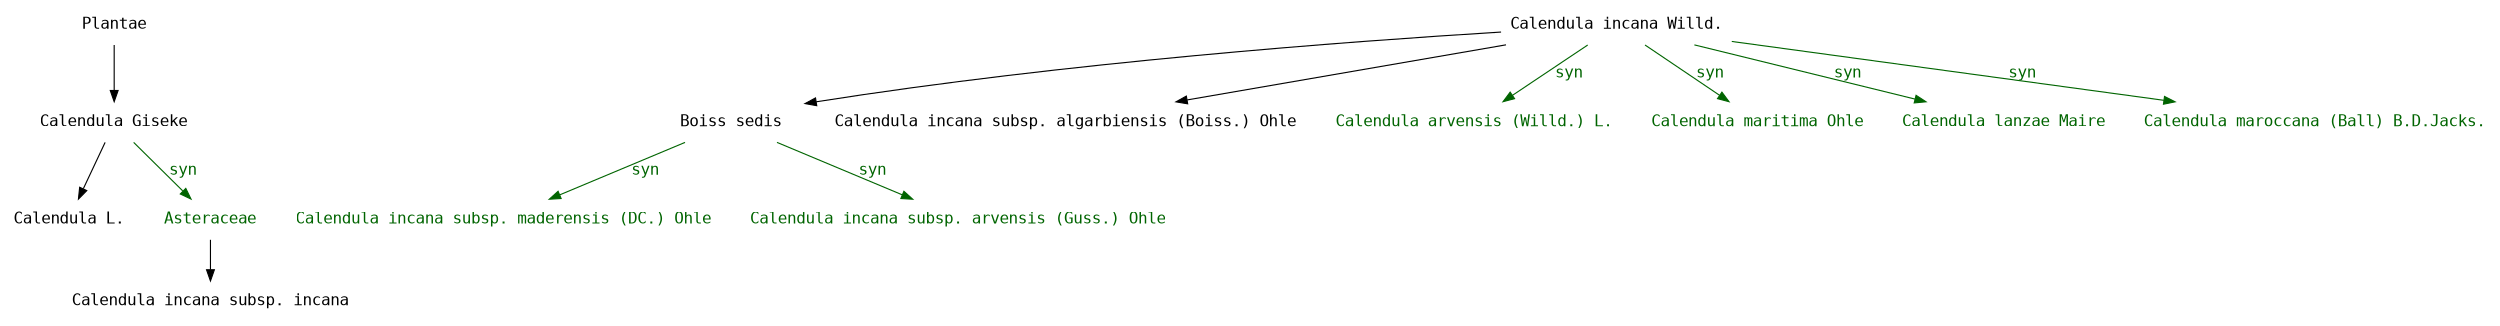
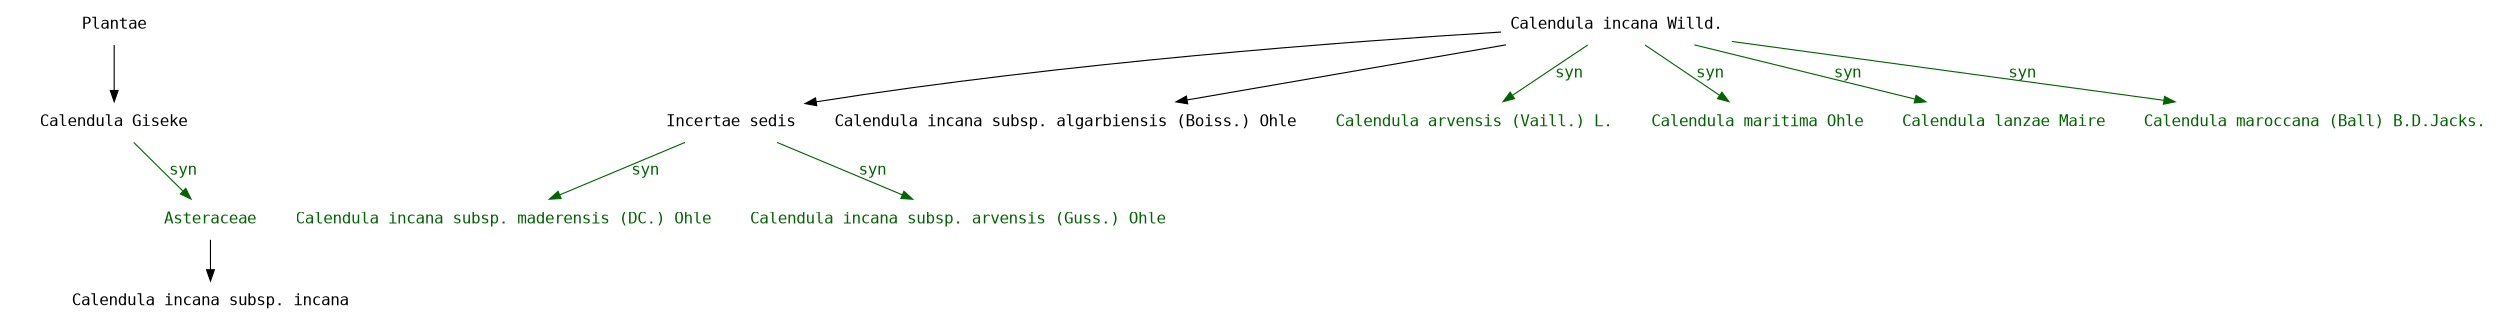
(731, 122) -> (731, 122)
(1474, 122) -> (1474, 122)
(69, 219) -> none
